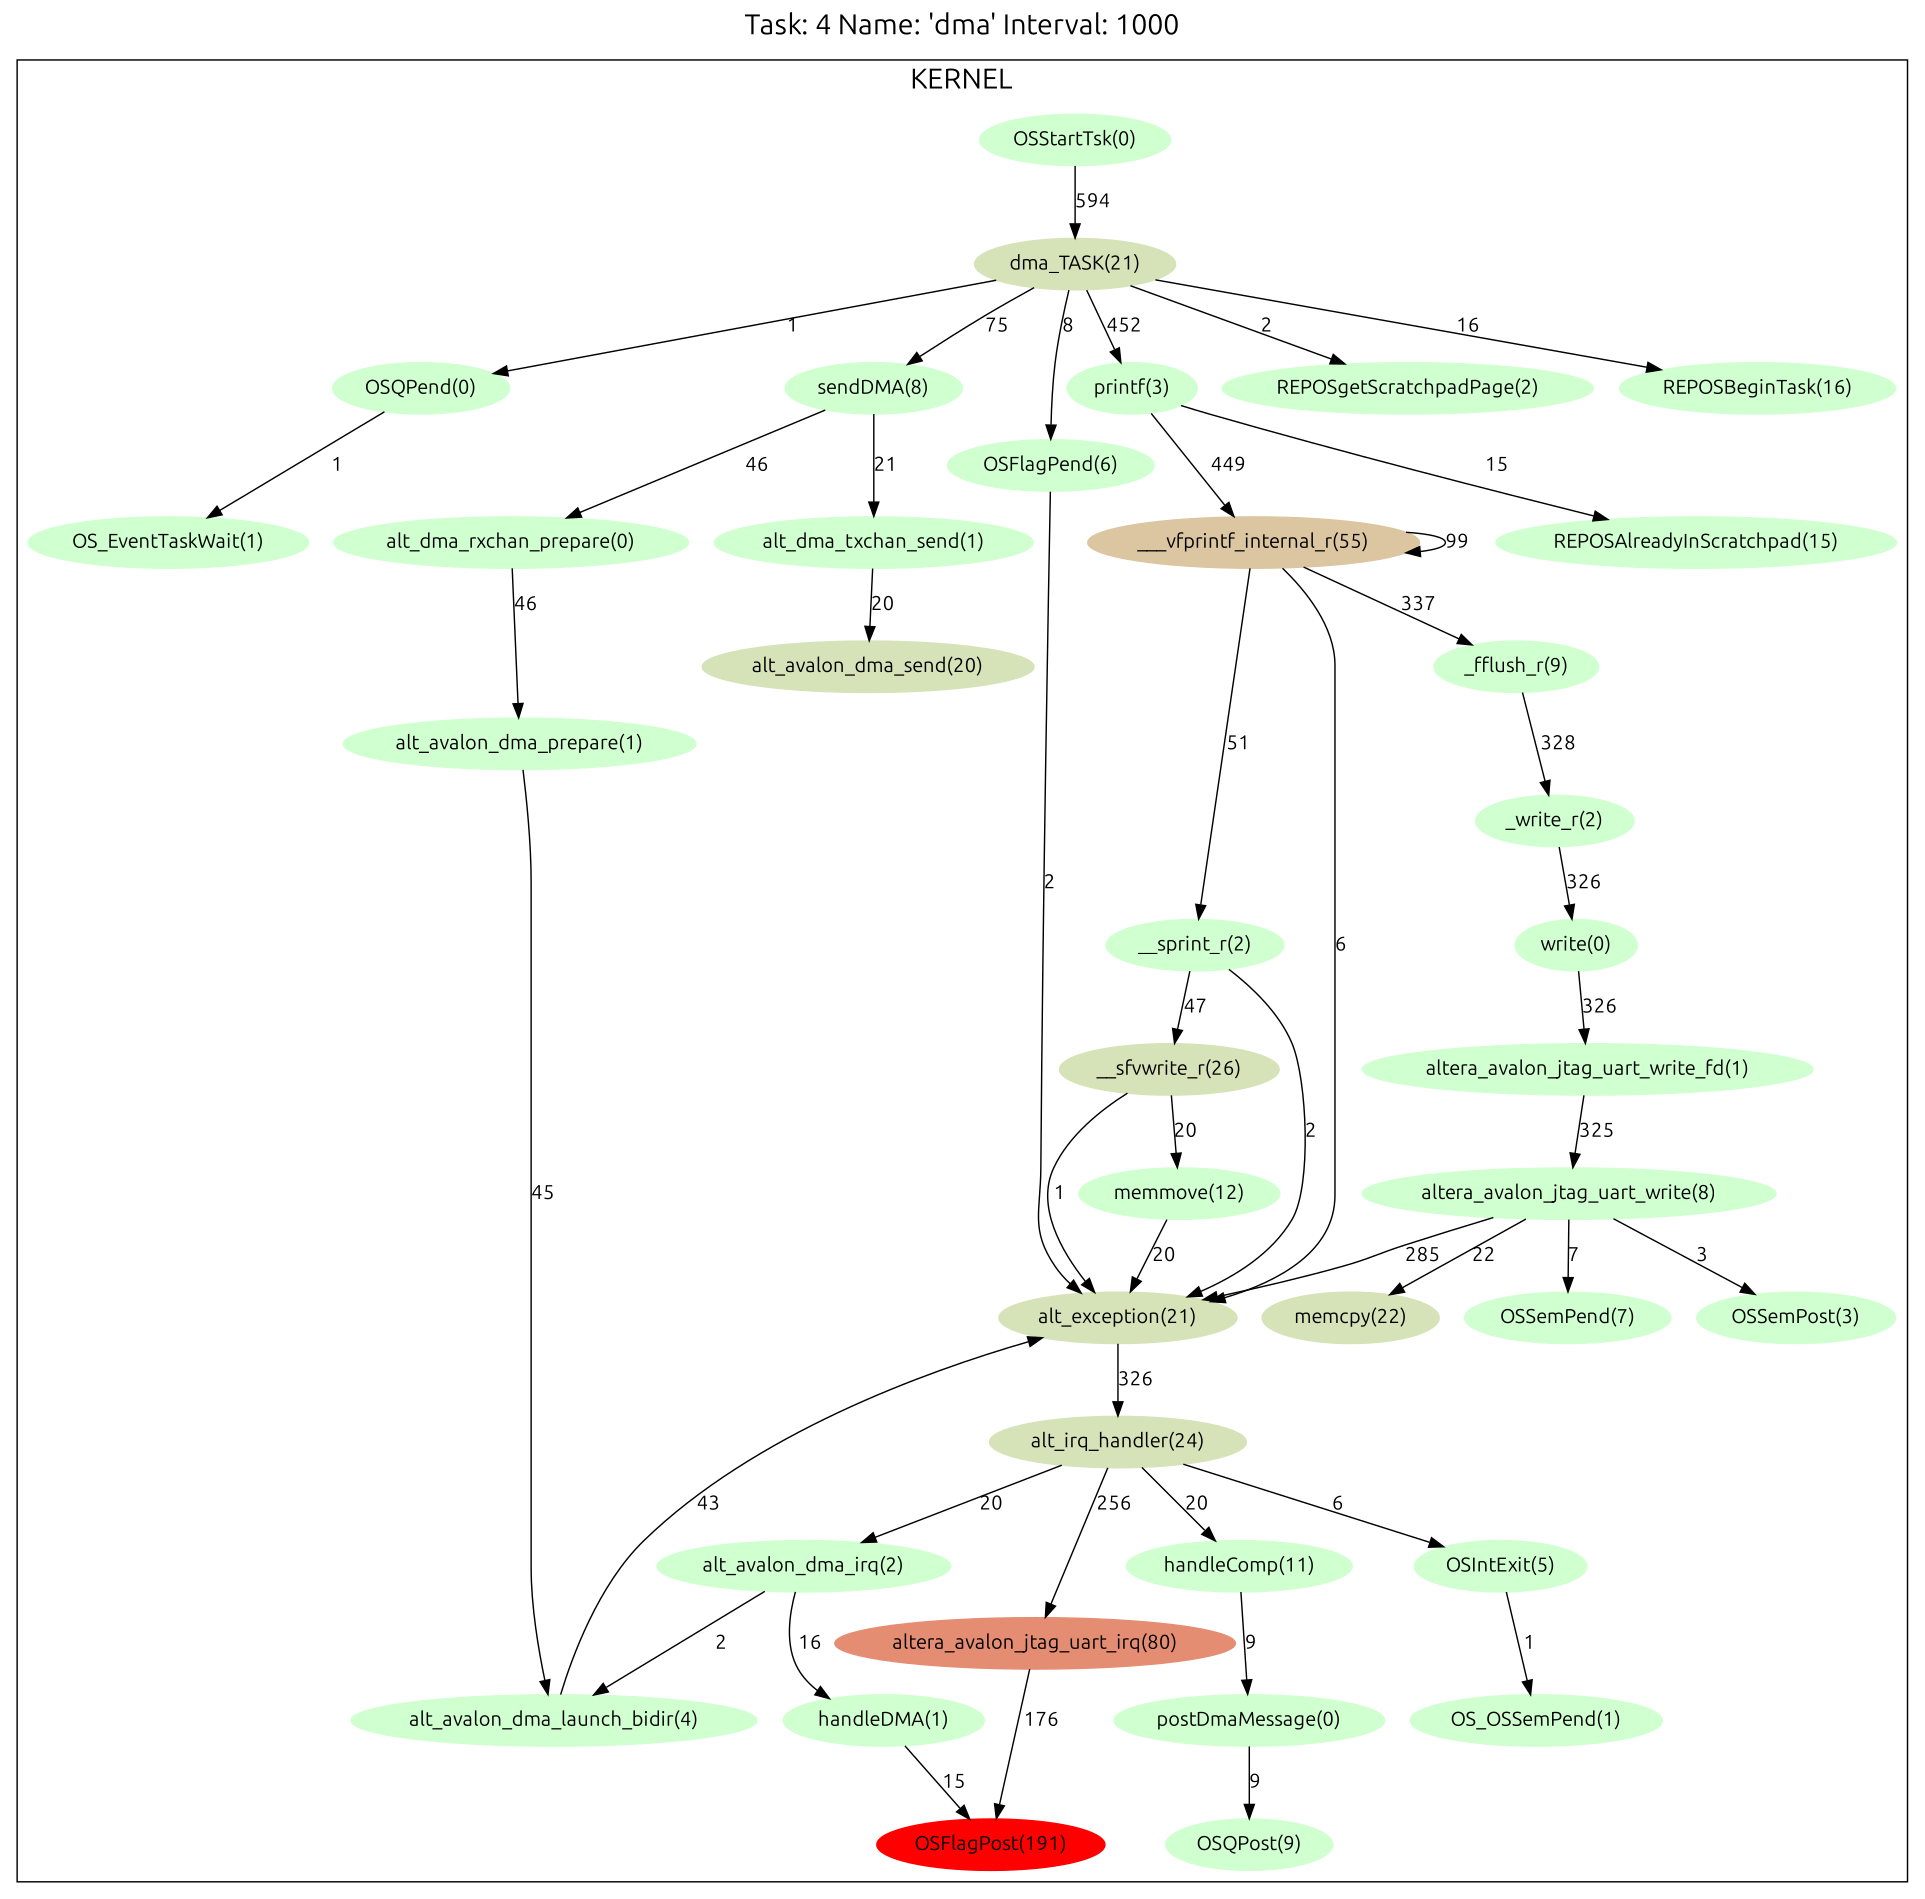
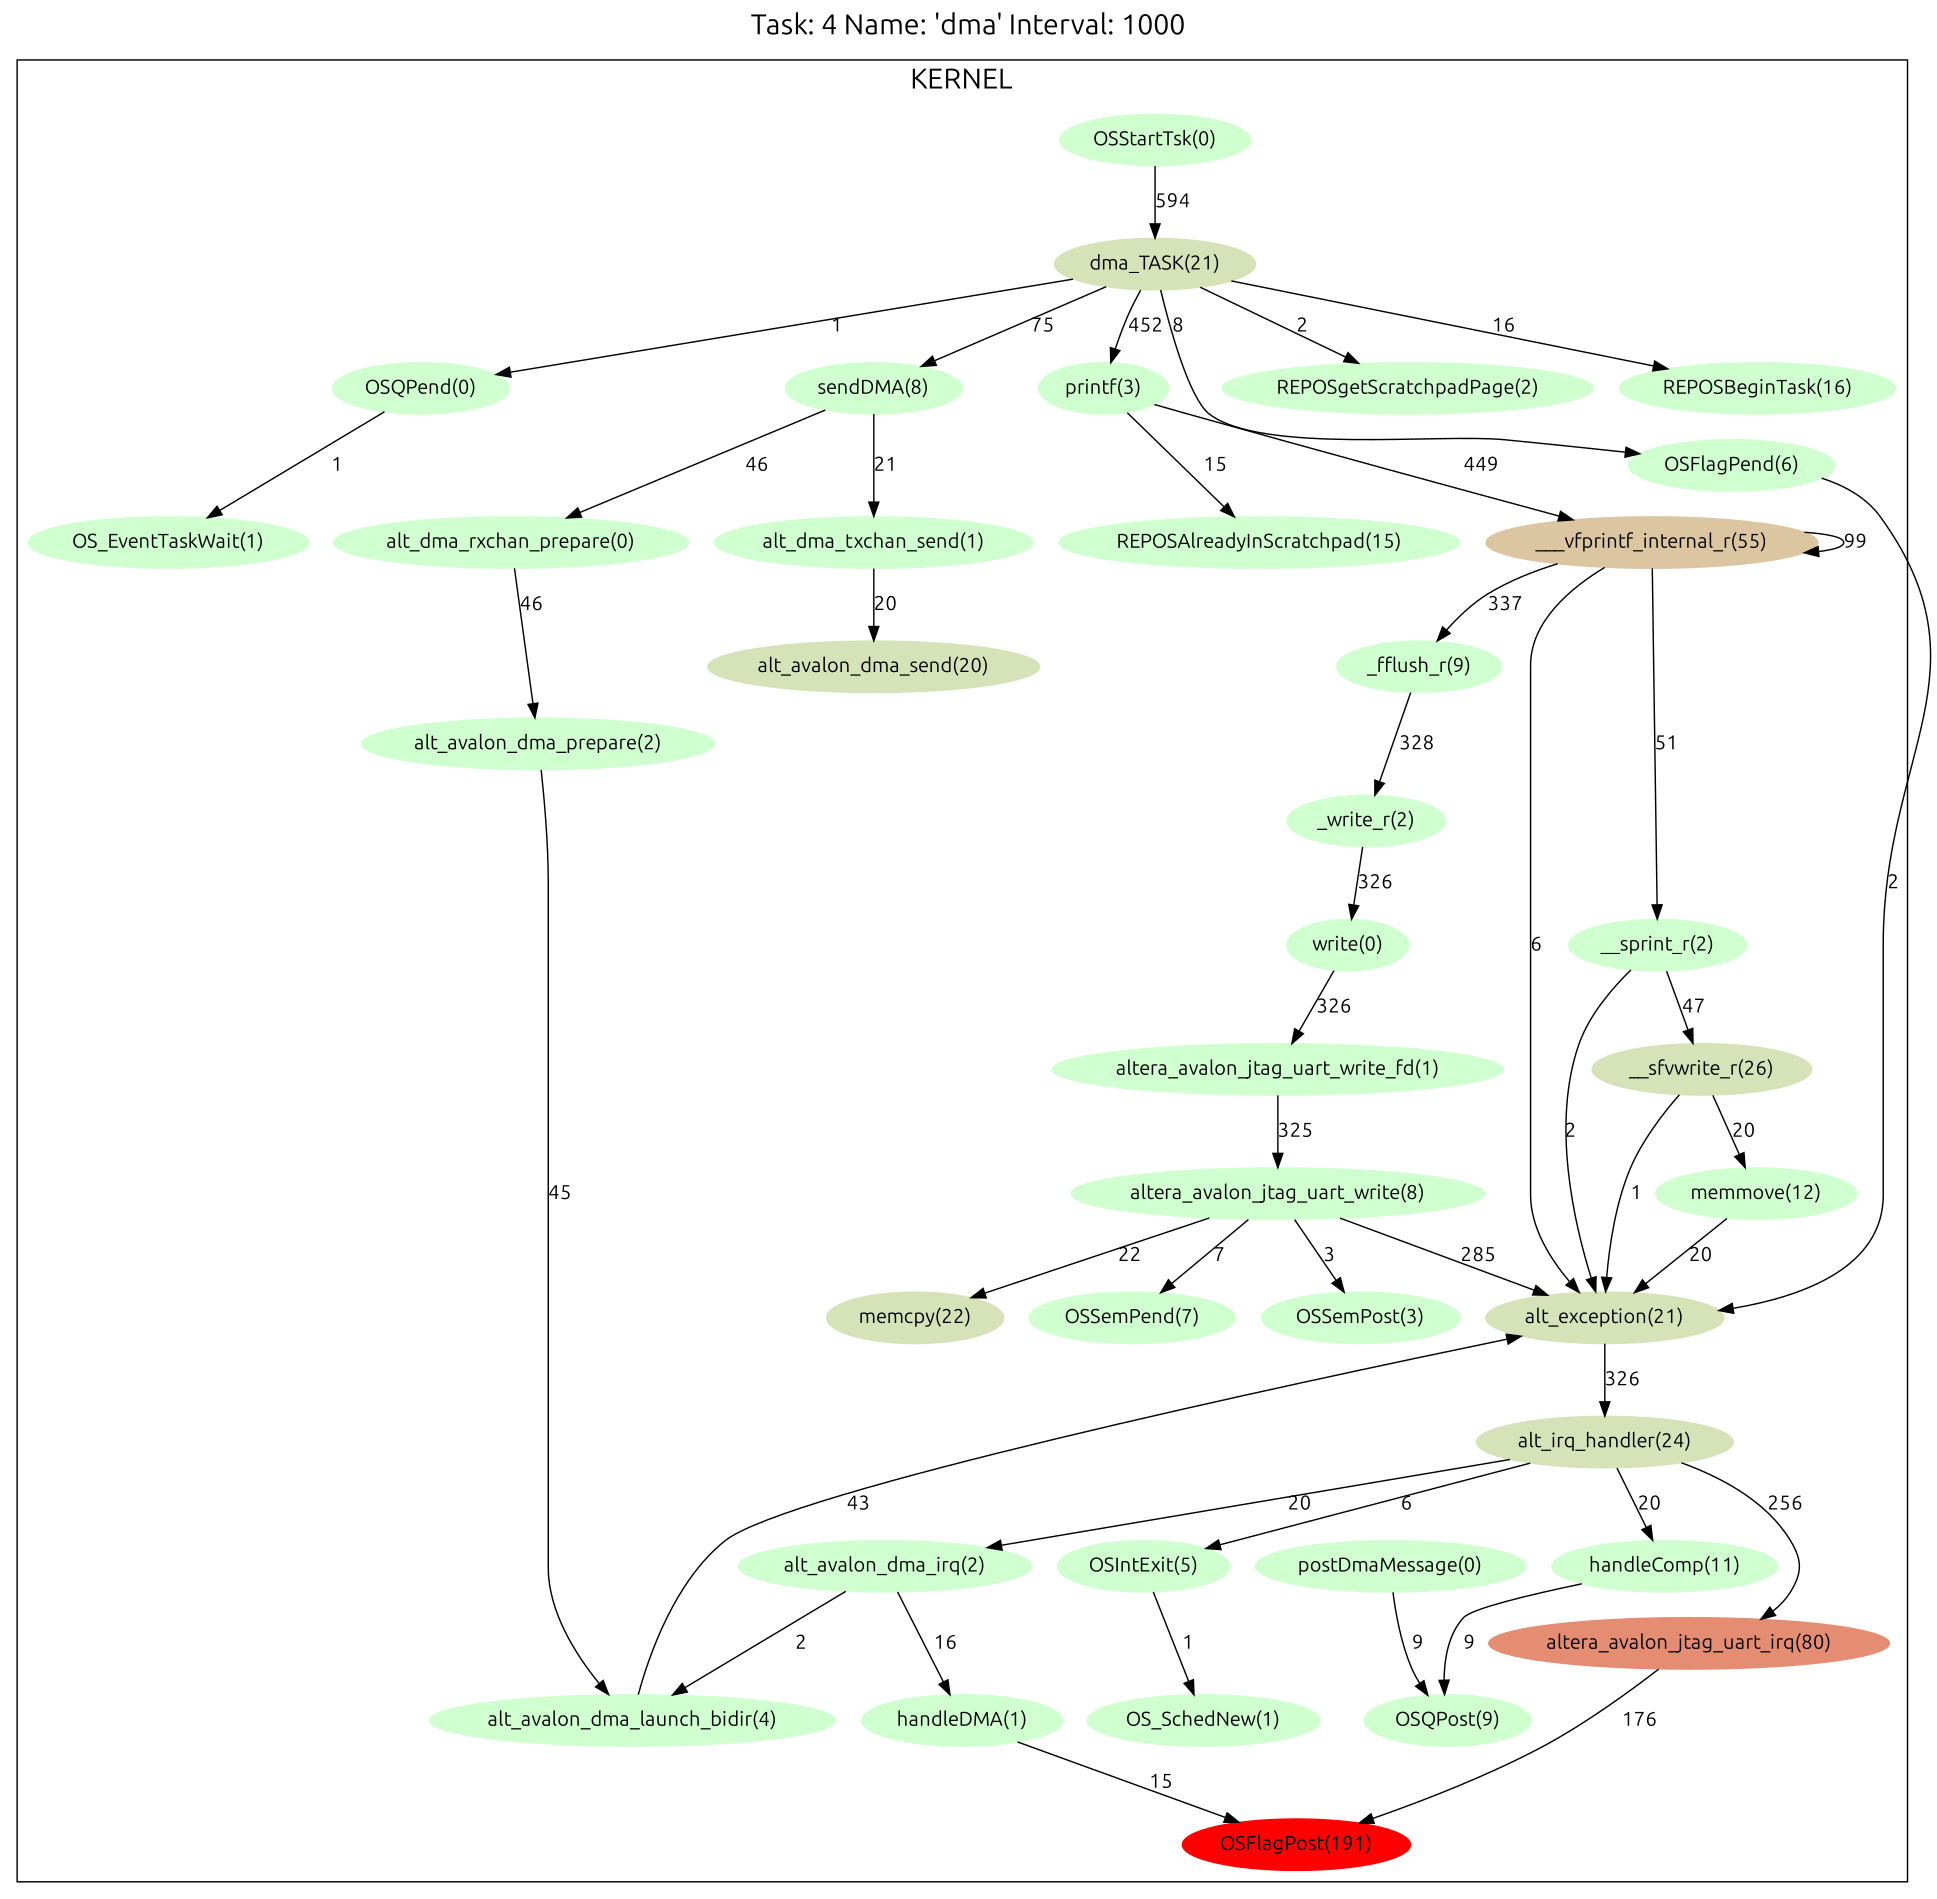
(520, 744) -> (538, 744)
(1244, 1636) -> (1489, 1606)
(1536, 1720) -> (1204, 1720)
